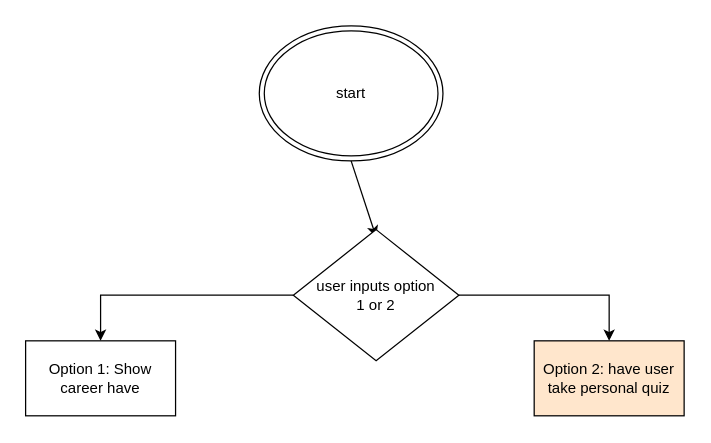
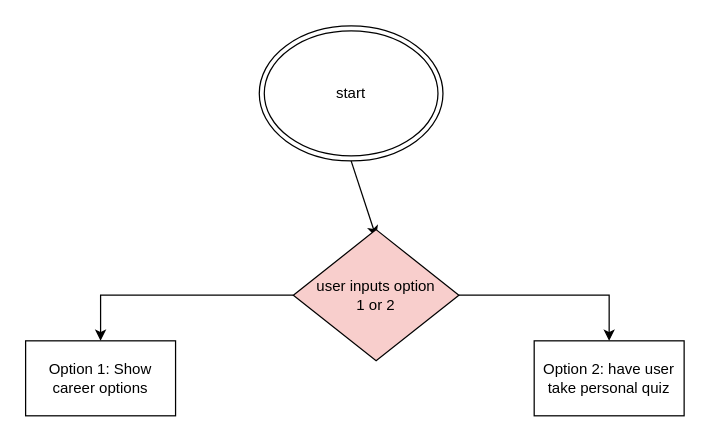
(376, 295) -> (376, 295)
(101, 378) -> (101, 378)
(609, 378) -> (609, 378)
